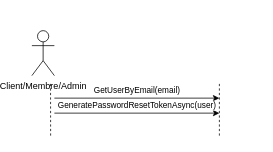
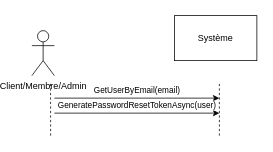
none -> (216, 38)
